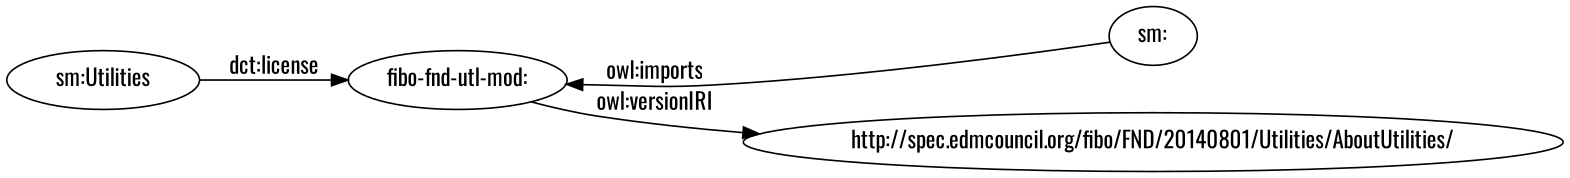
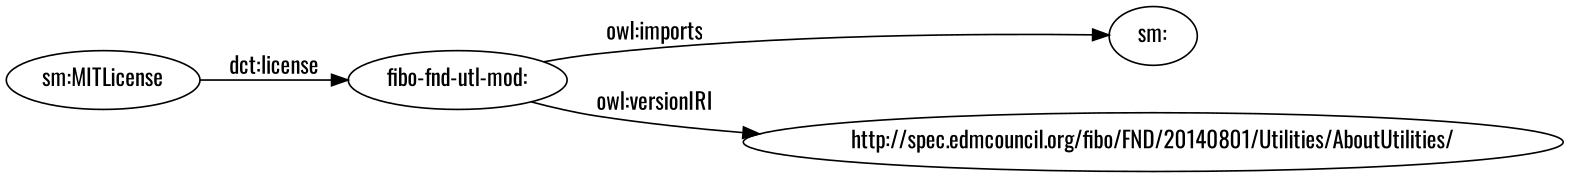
(847, 74) -> (818, 38)
(103, 80) -> (103, 80)
